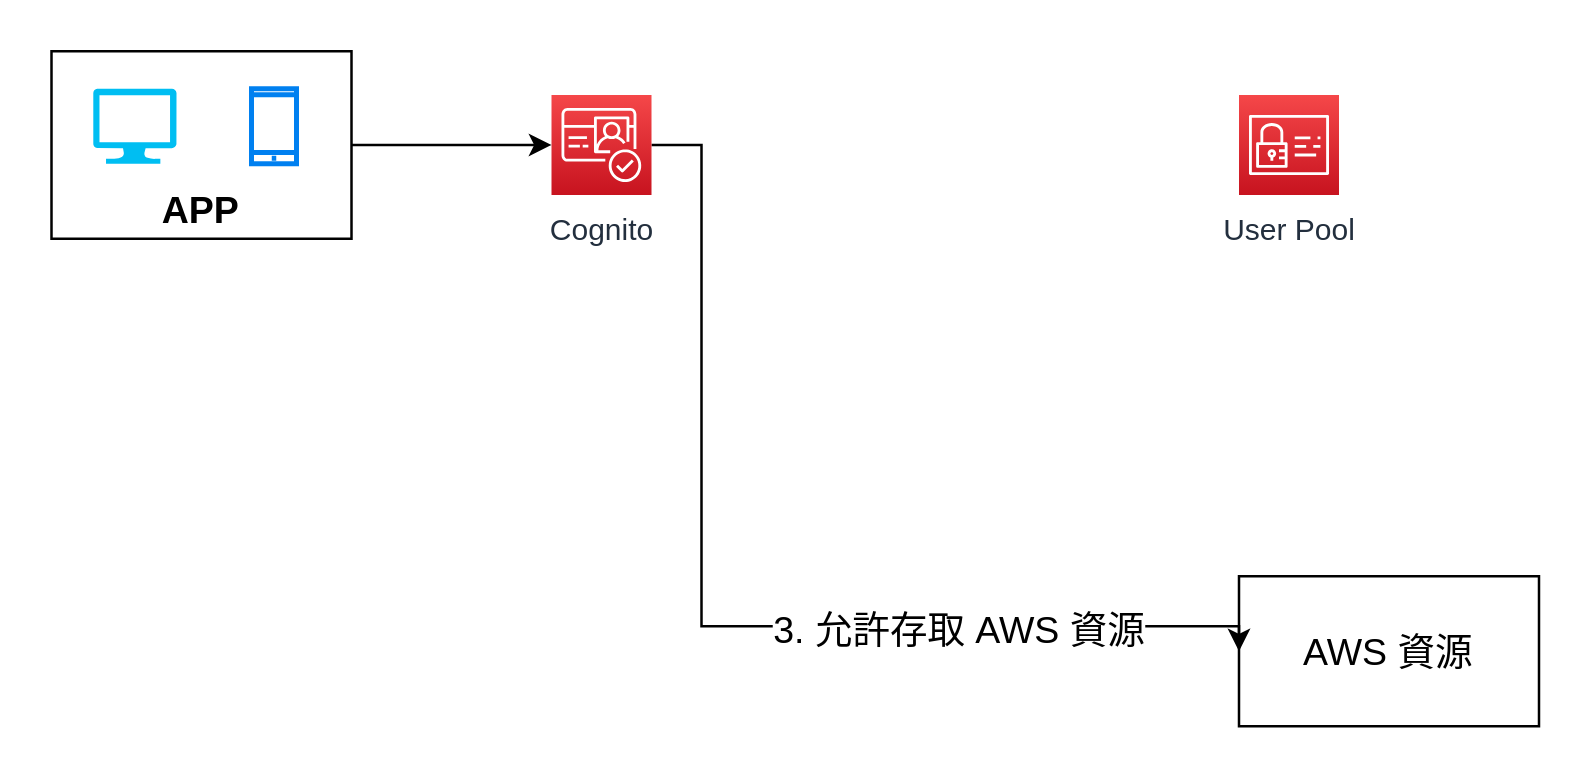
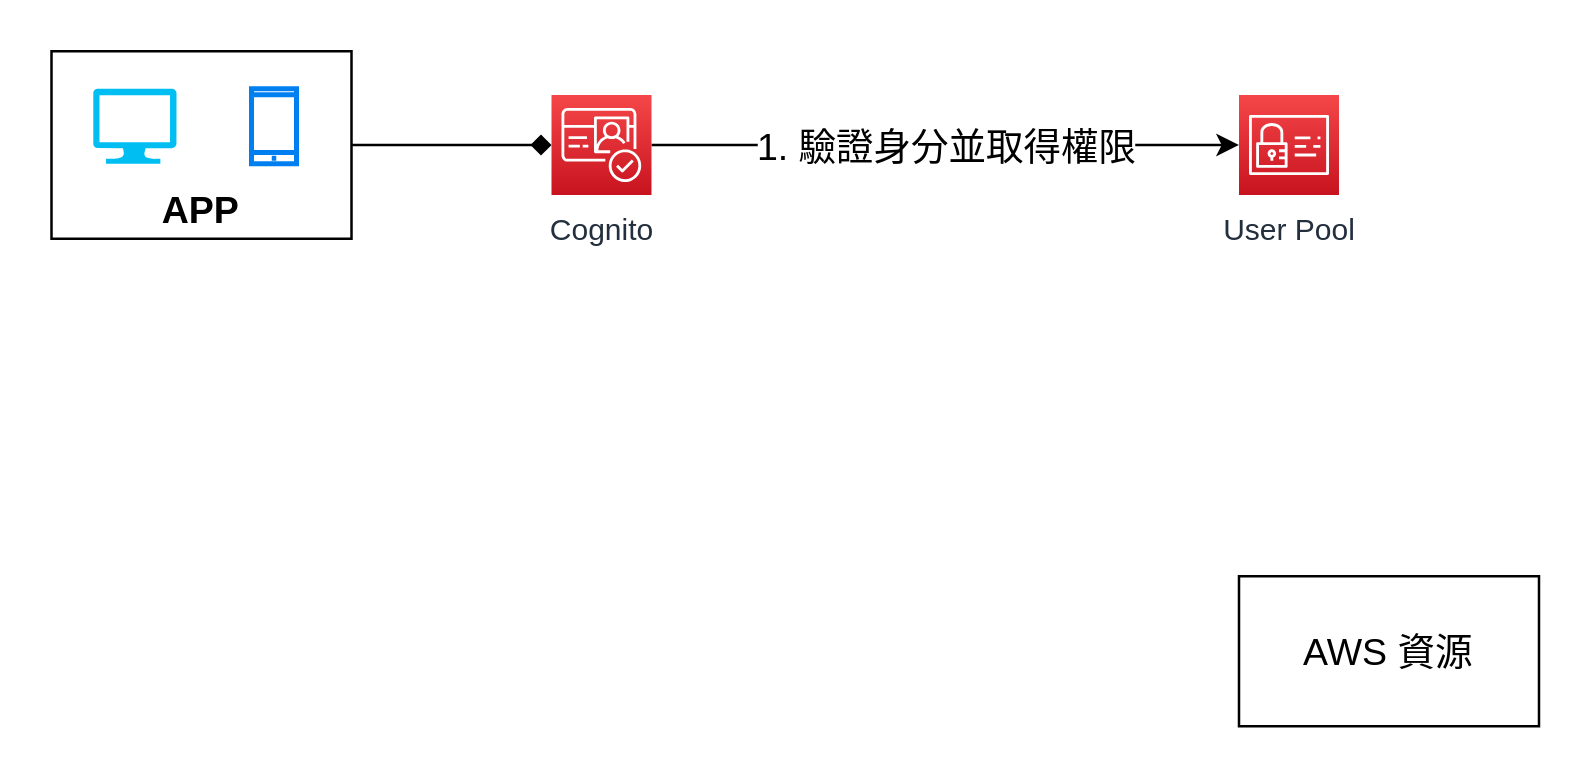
(532, 145) -> (531, 145)
none -> (1012, 145)
(701, 434) -> none
